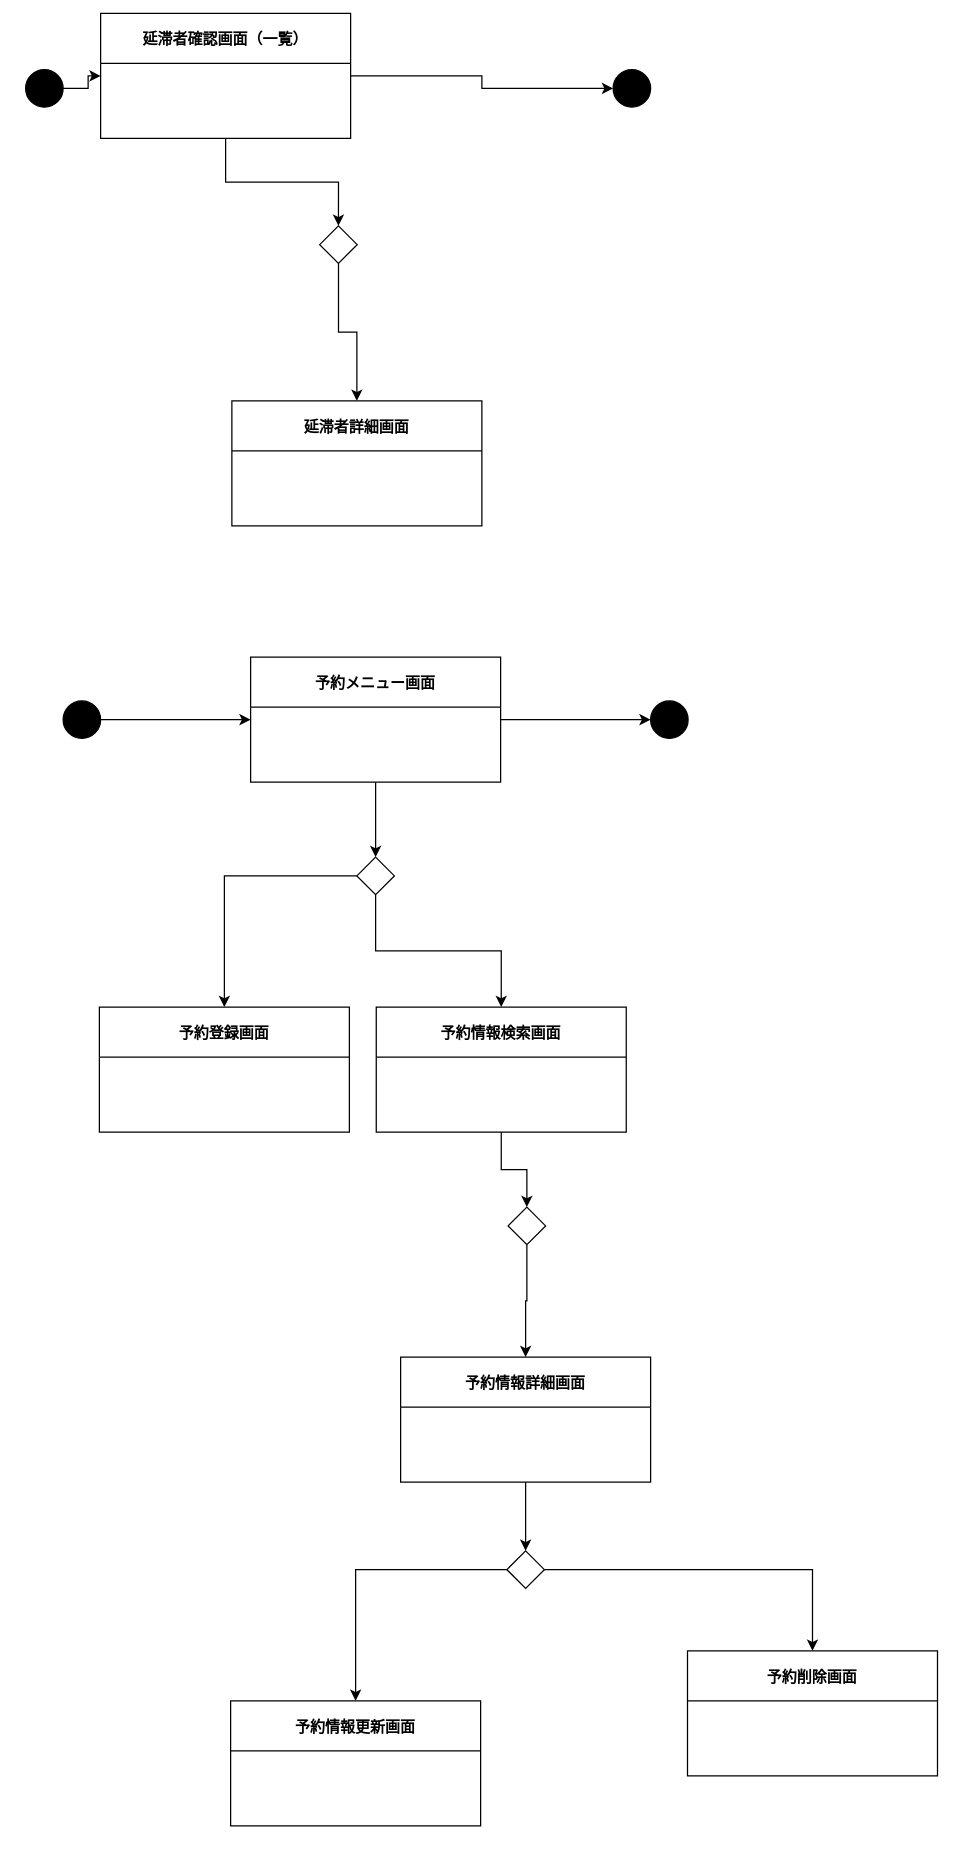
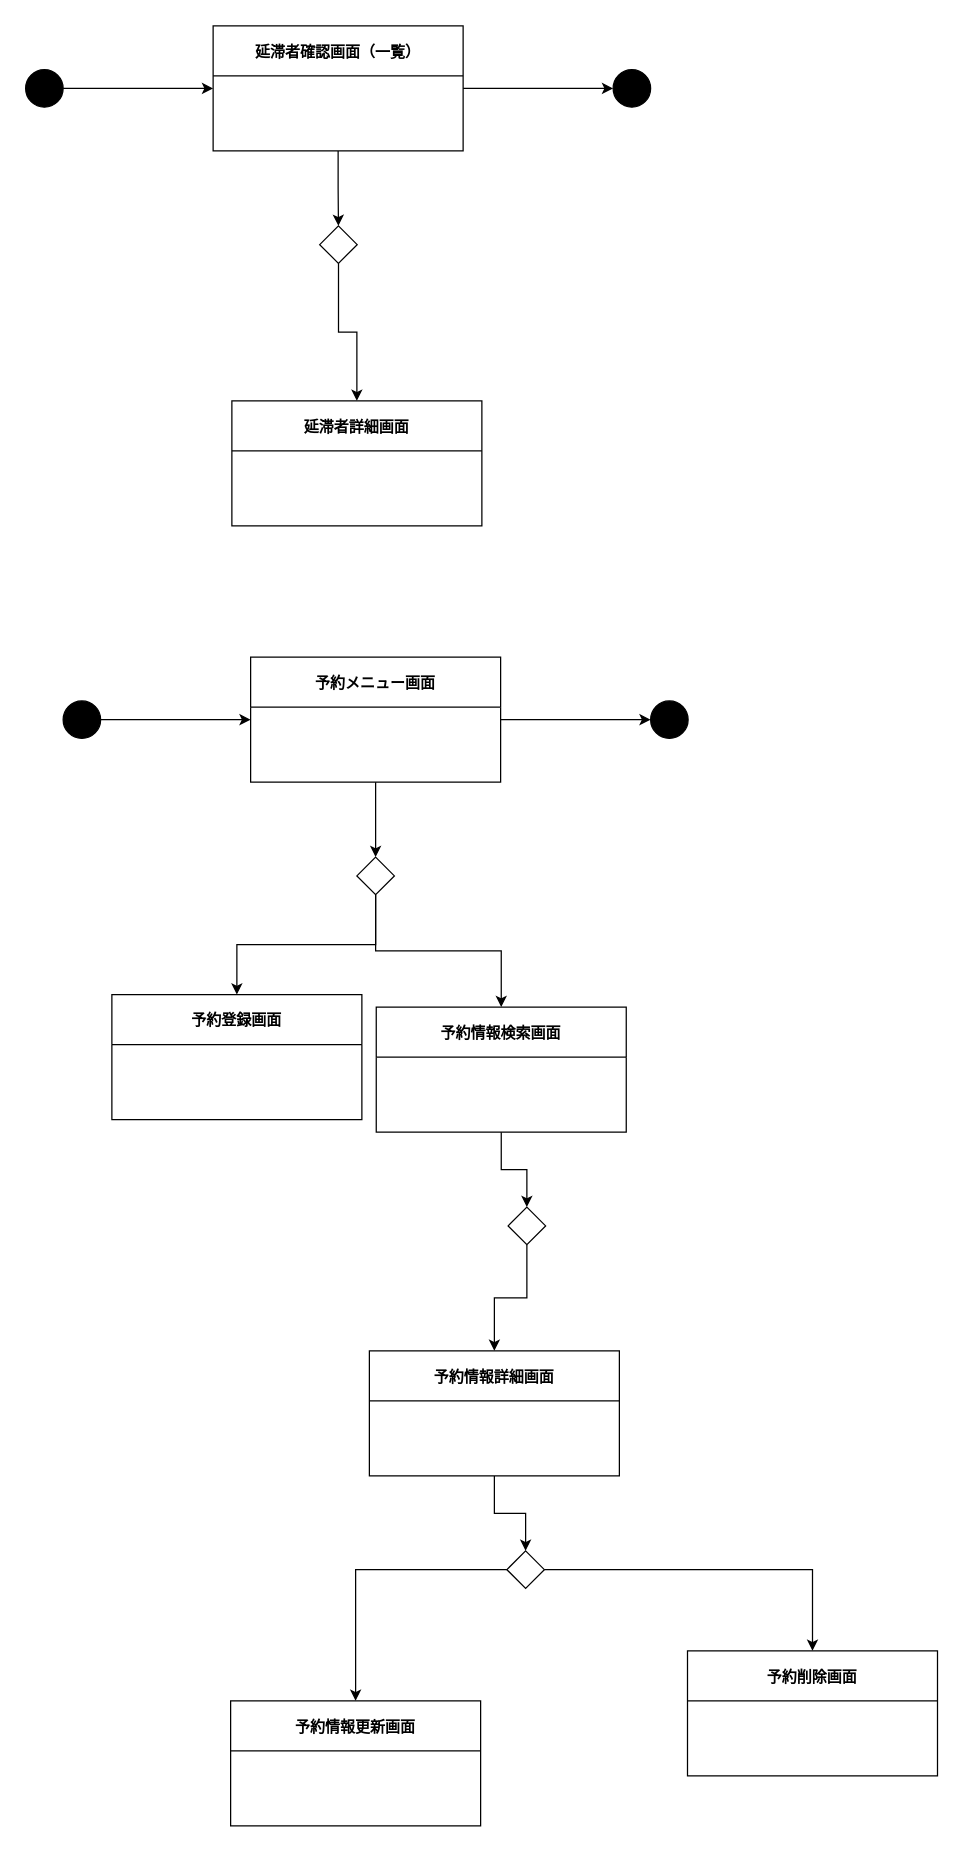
(226, 76) -> (338, 88)
(224, 1069) -> (237, 1057)
(526, 1419) -> (494, 1413)
